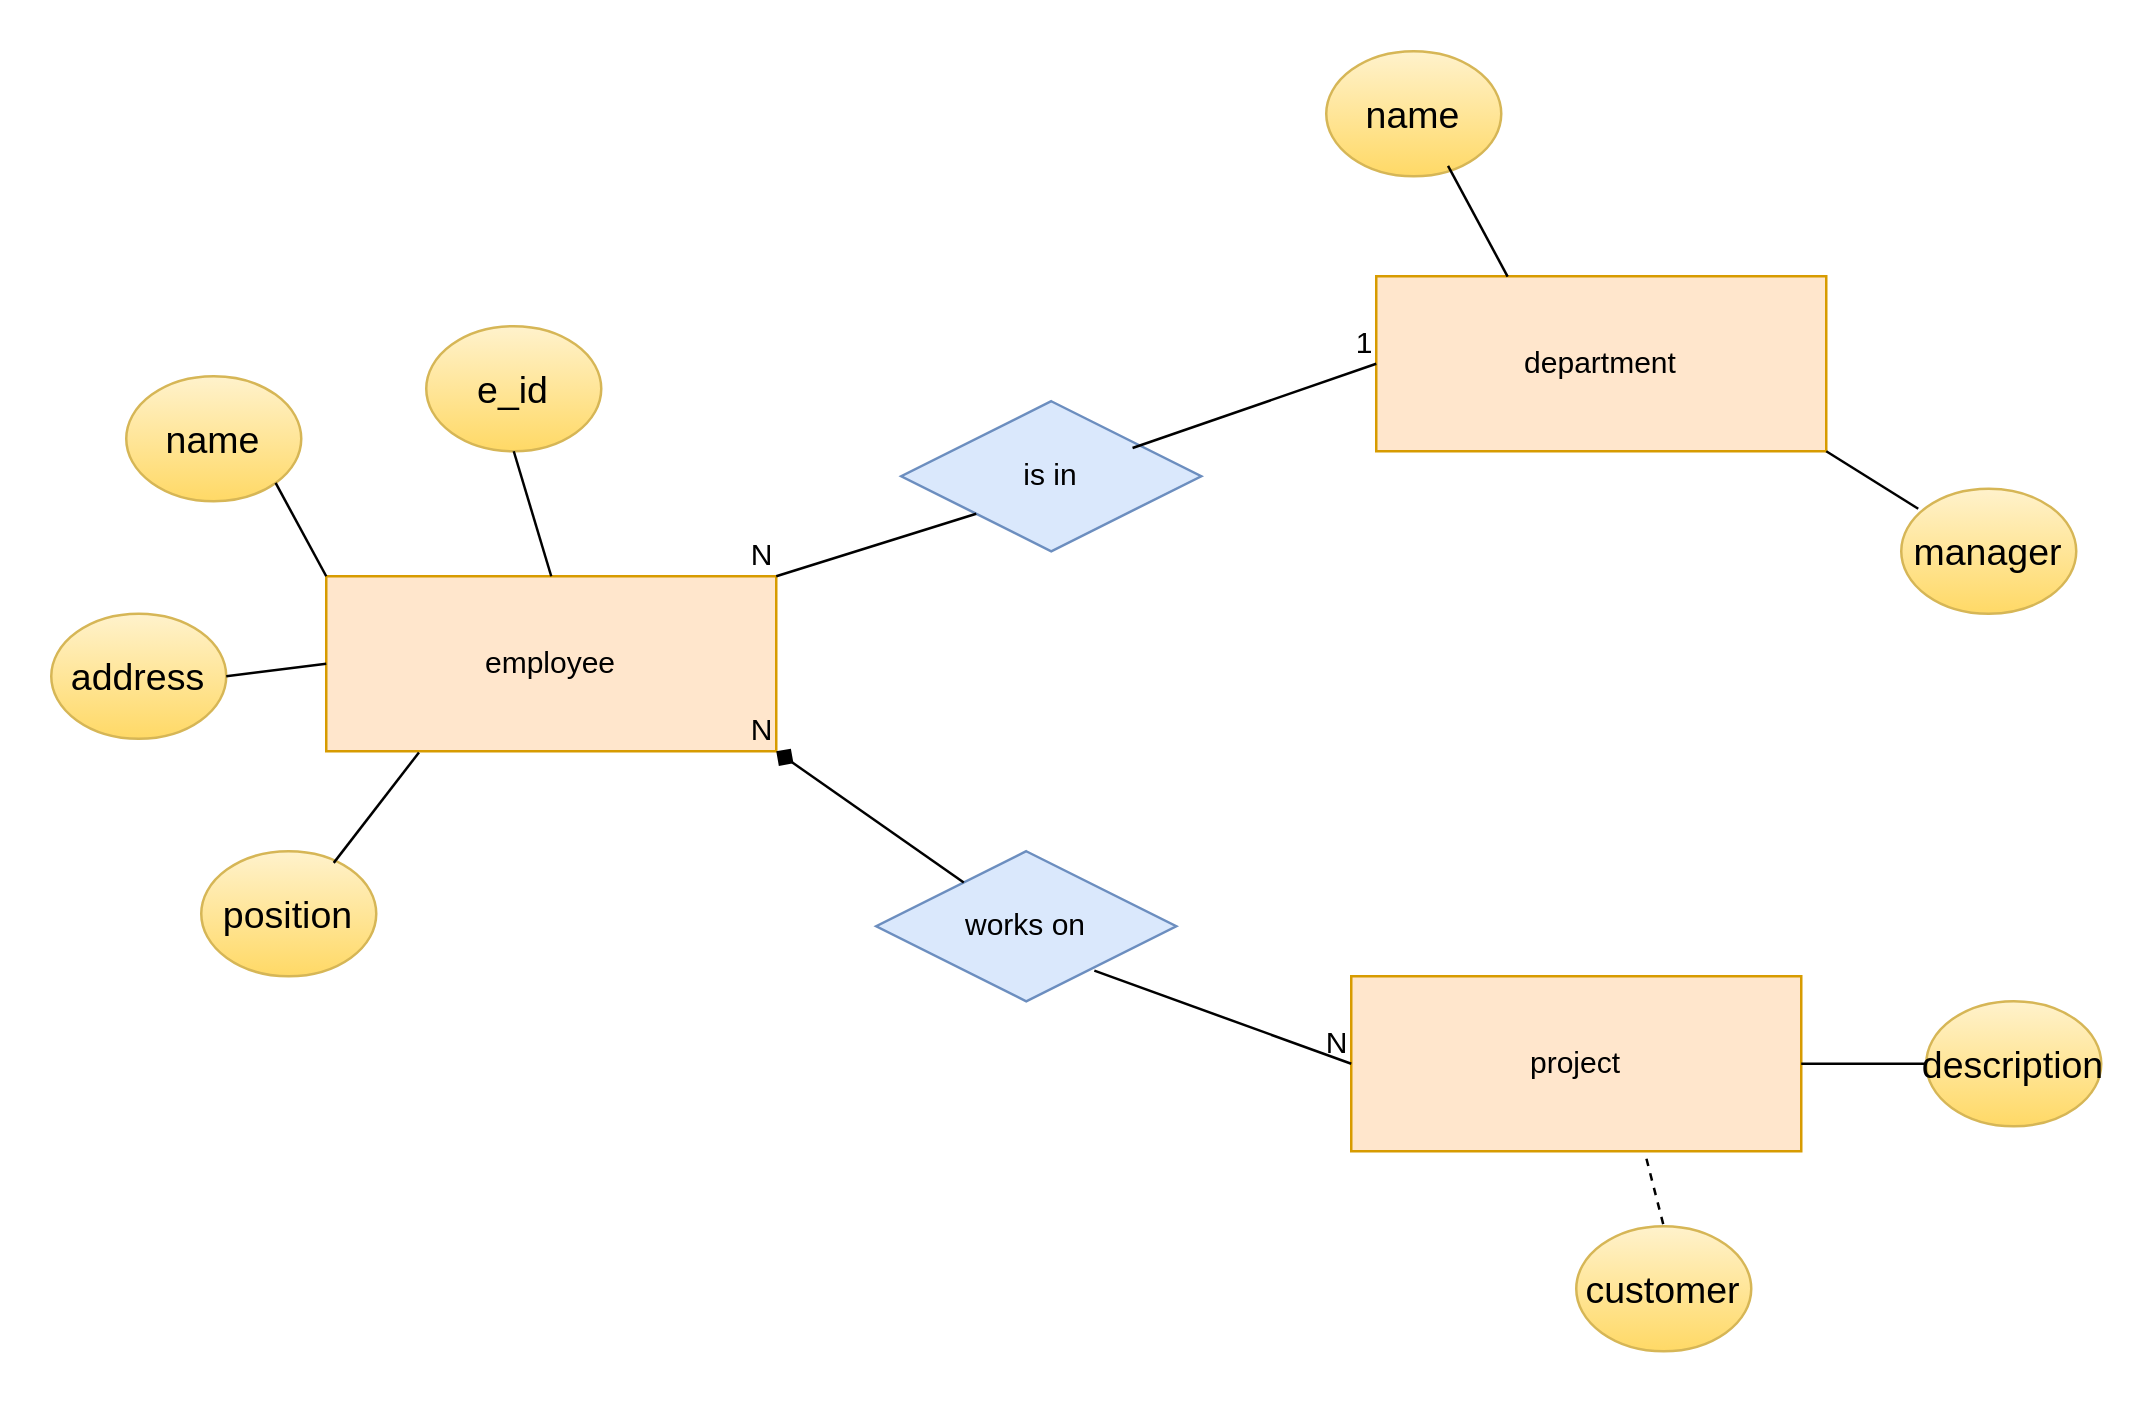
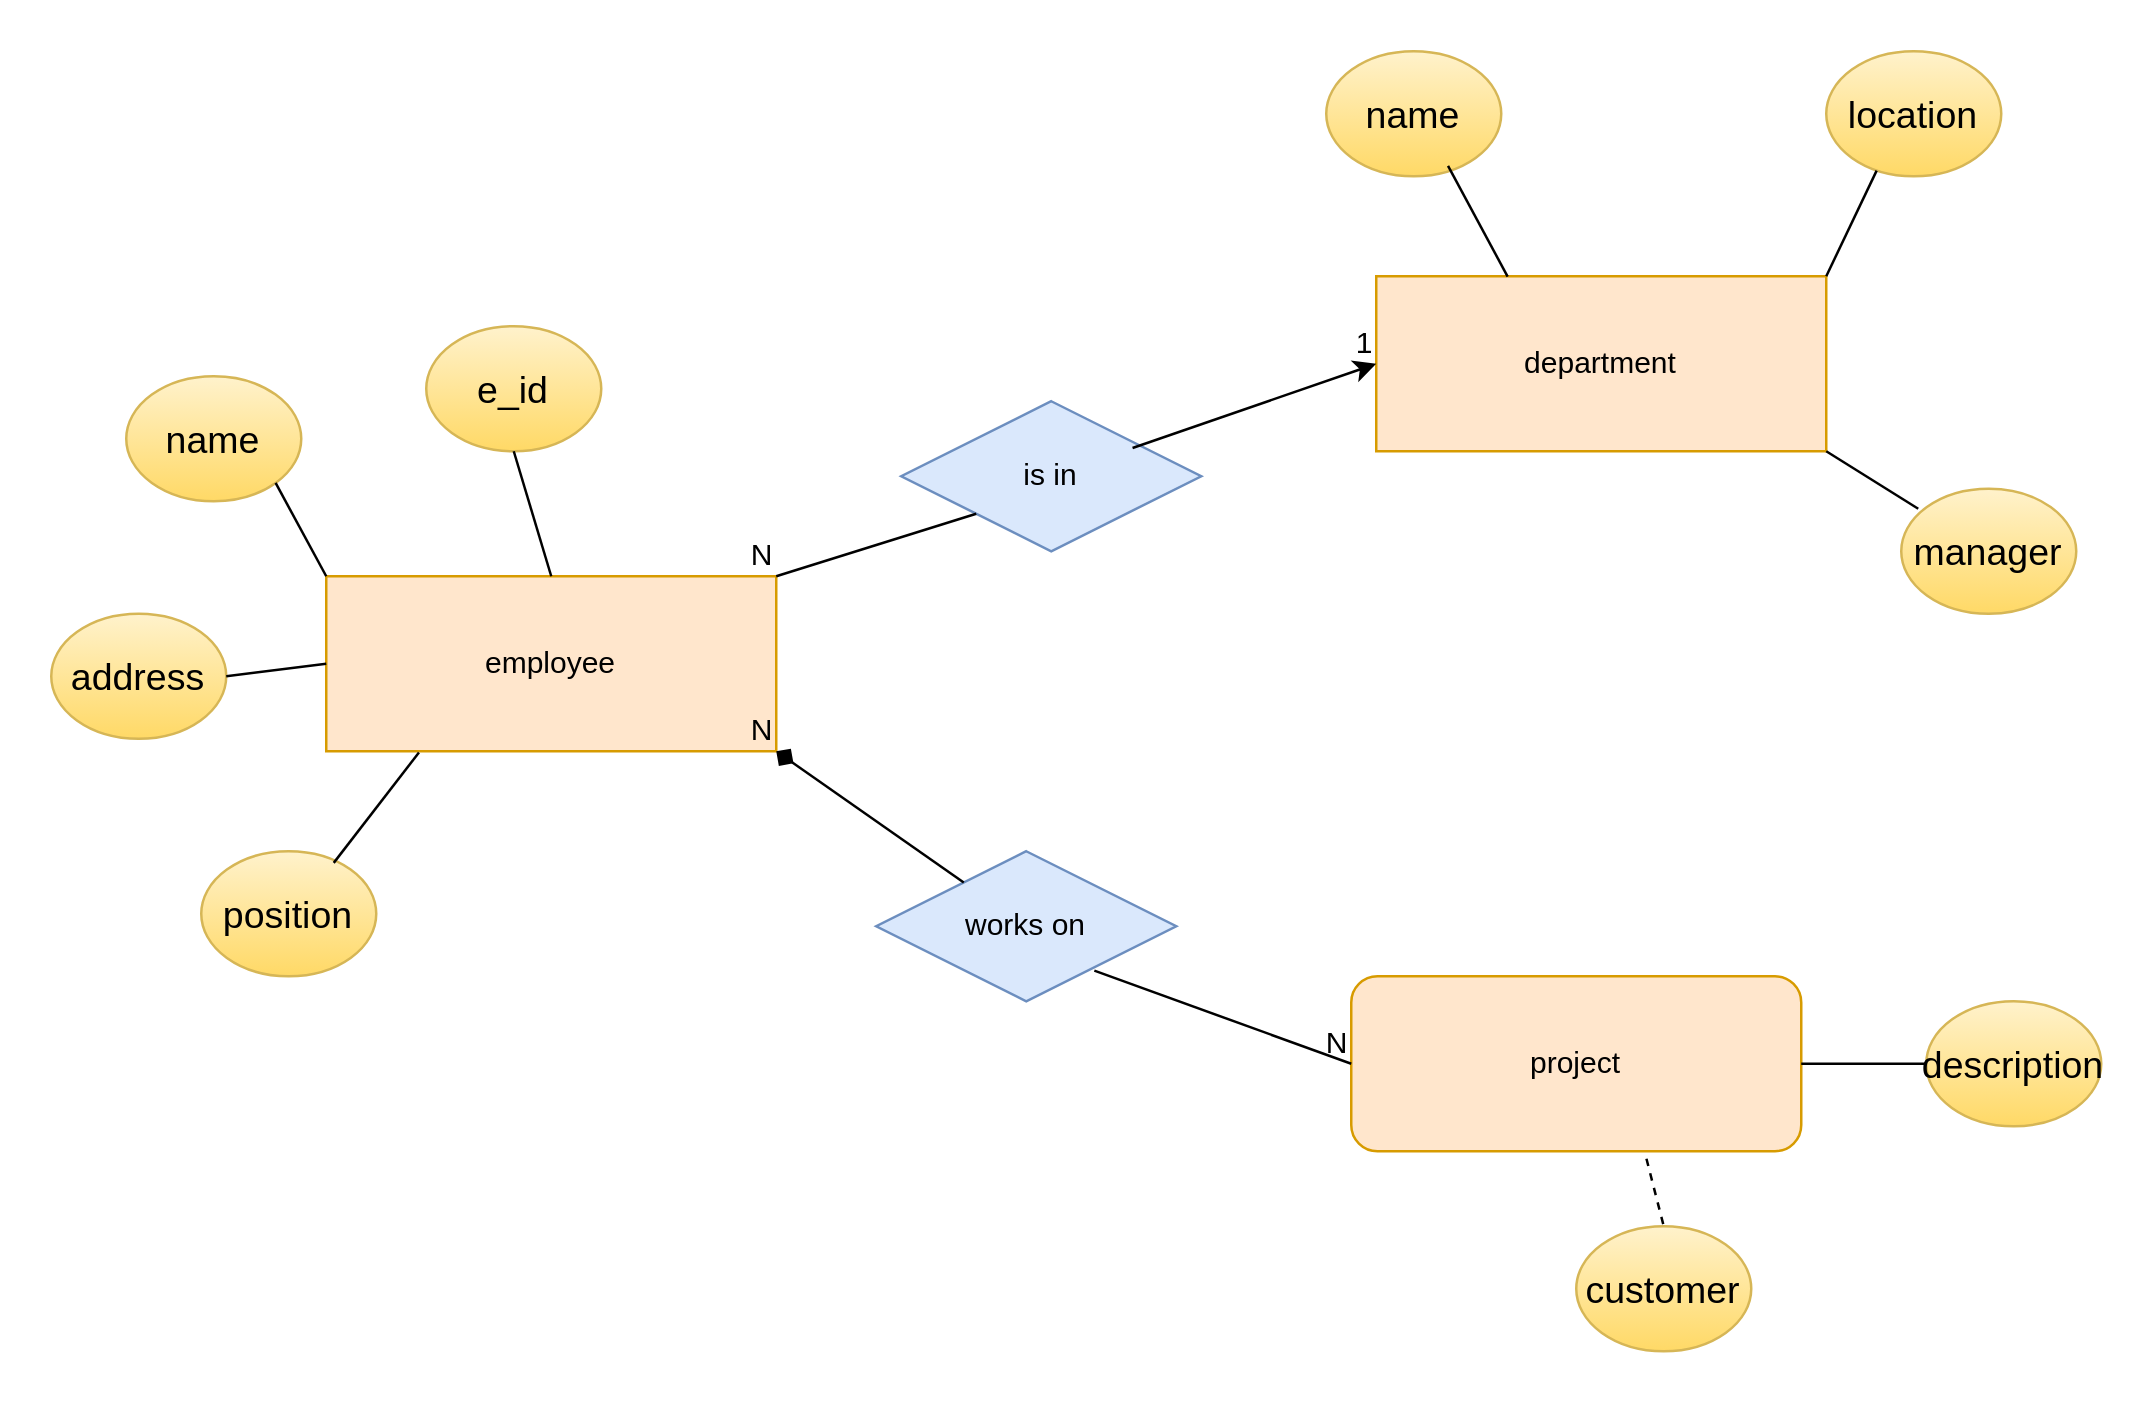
none -> (1914, 114)
none -> (1851, 224)
(1367, 367) -> (1359, 370)
(1576, 1064) -> (1576, 1064)
